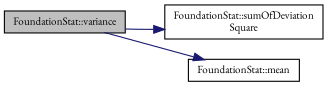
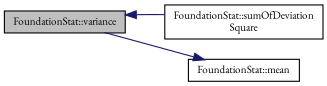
(139, 29) -> (151, 15)
